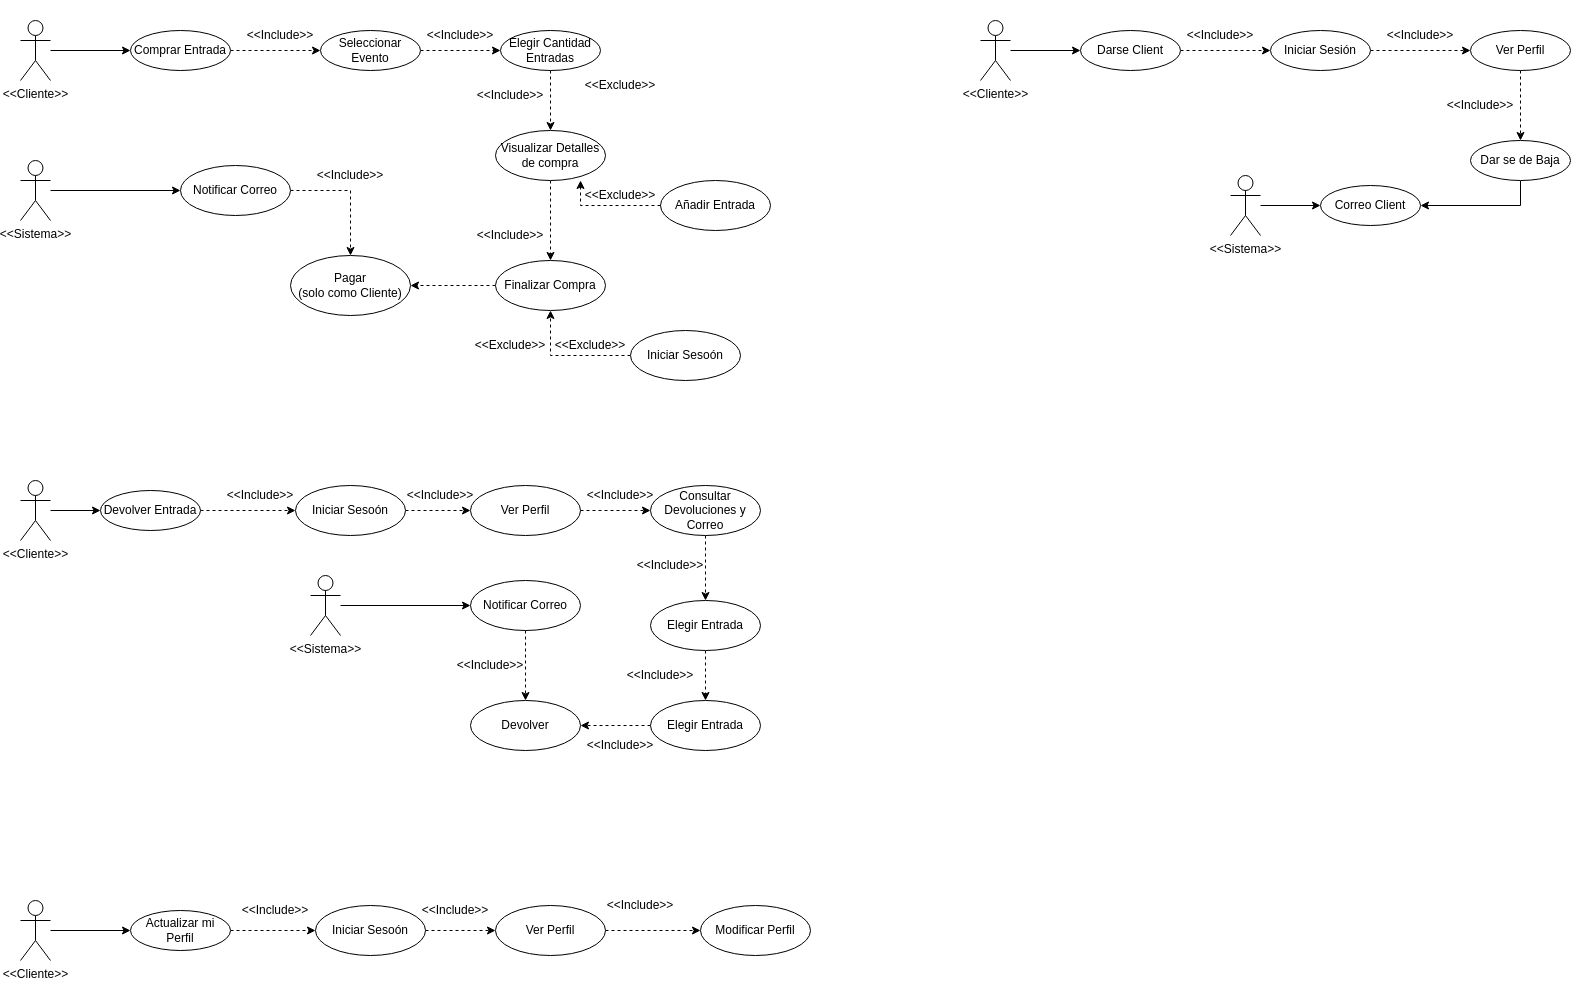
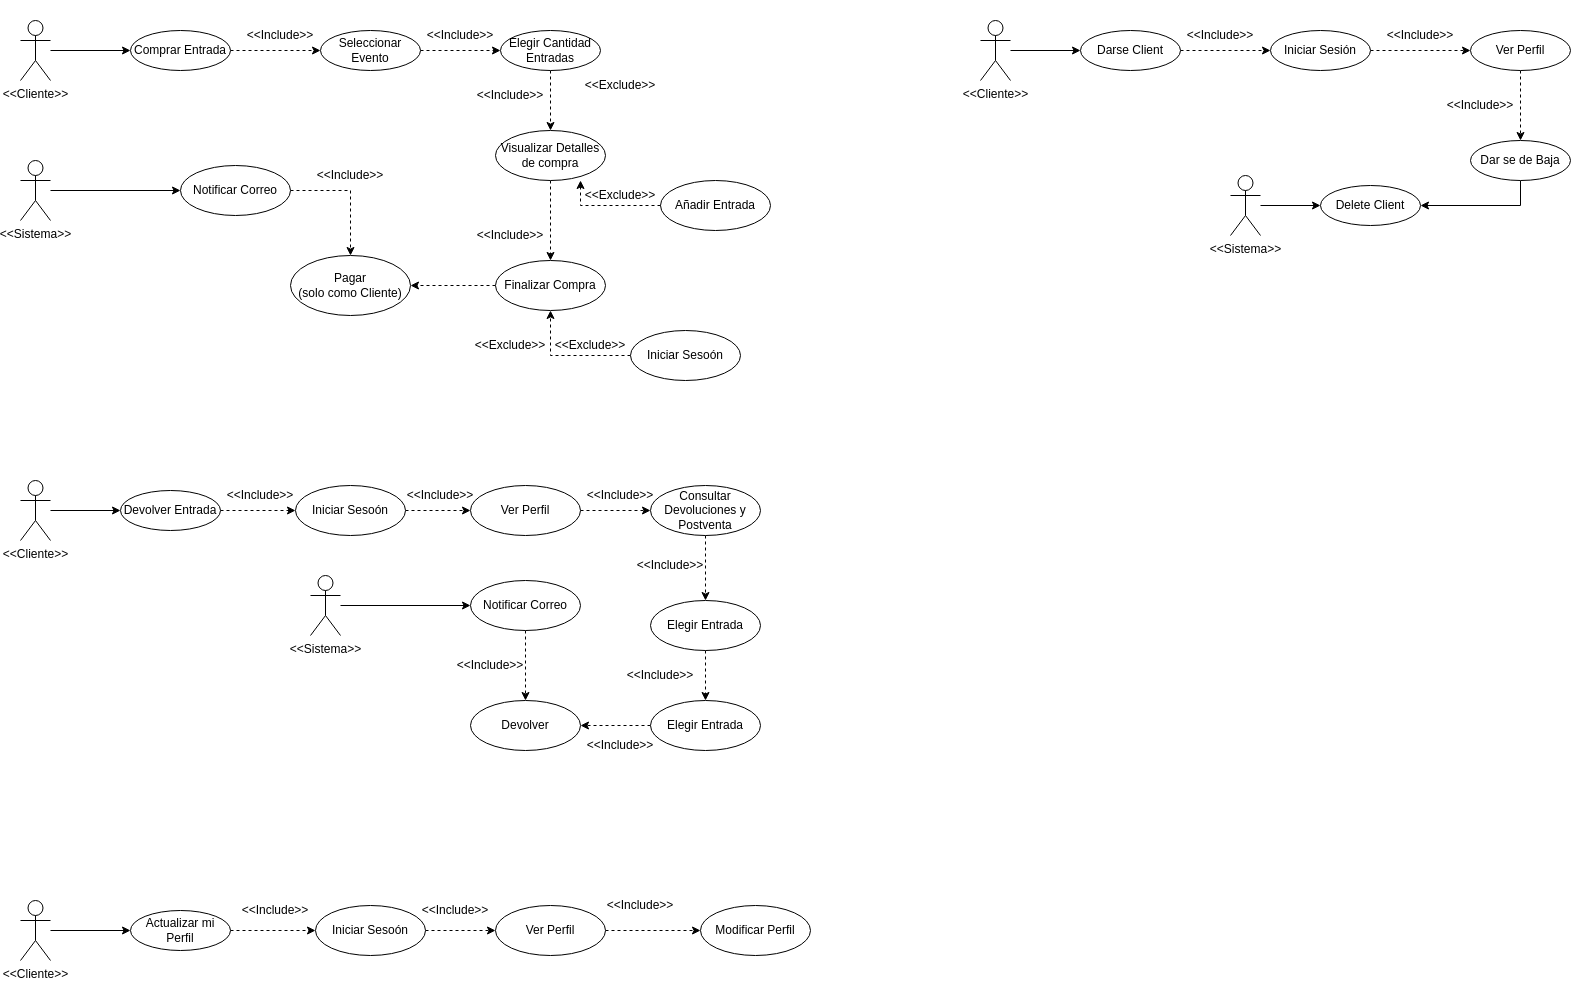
(1371, 206) -> (1371, 206)
(151, 511) -> (171, 511)
(706, 511) -> (706, 511)
